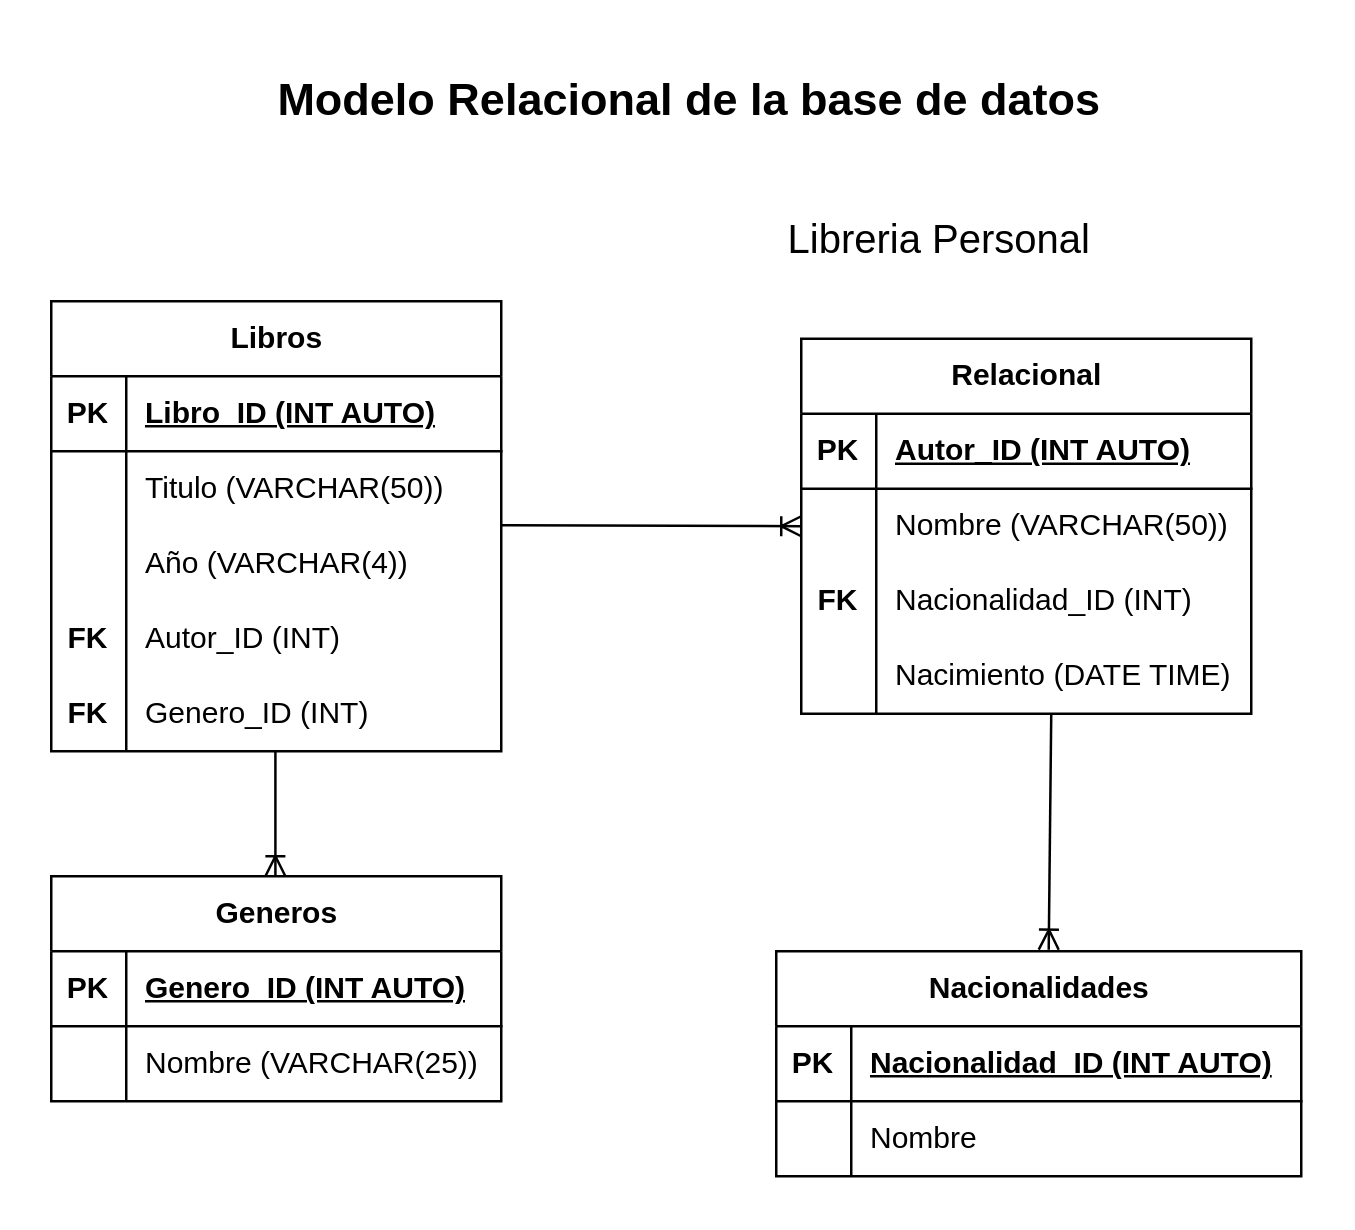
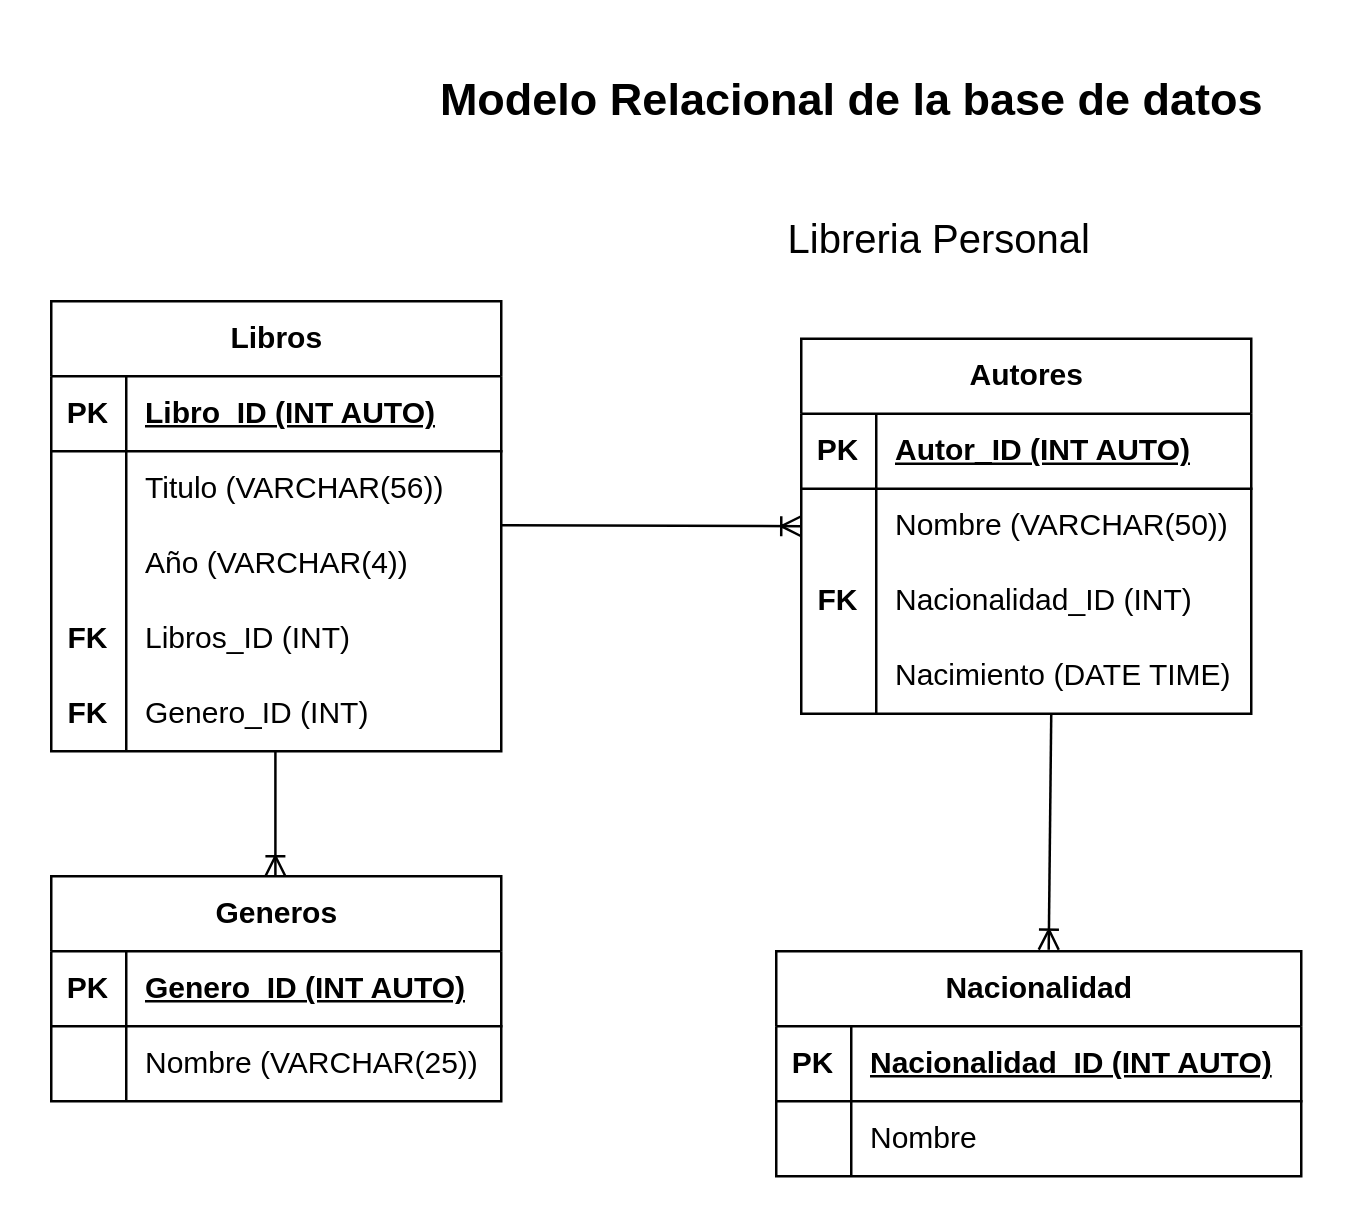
(689, 101) -> (851, 101)
(1028, 376) -> (1028, 376)
(303, 489) -> (303, 489)
(260, 639) -> (264, 639)
(1040, 989) -> (1040, 989)
